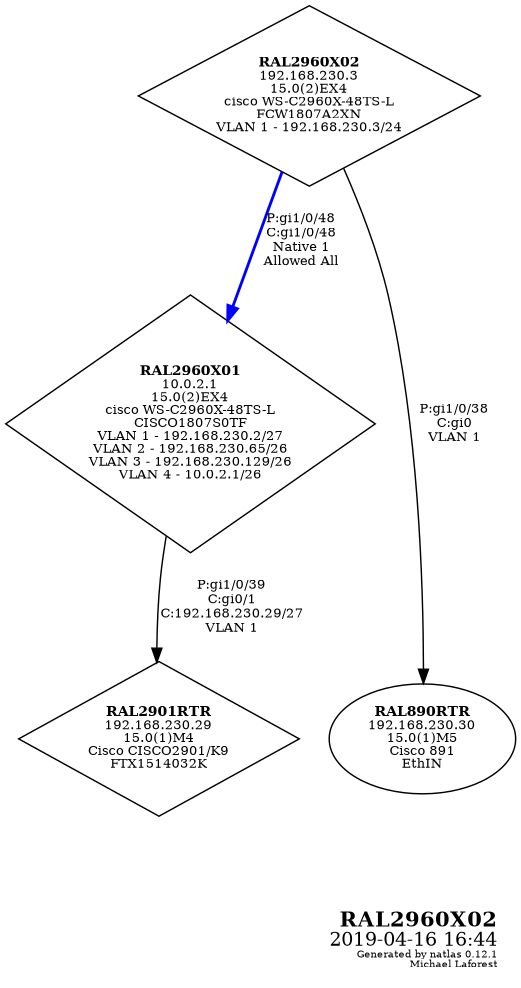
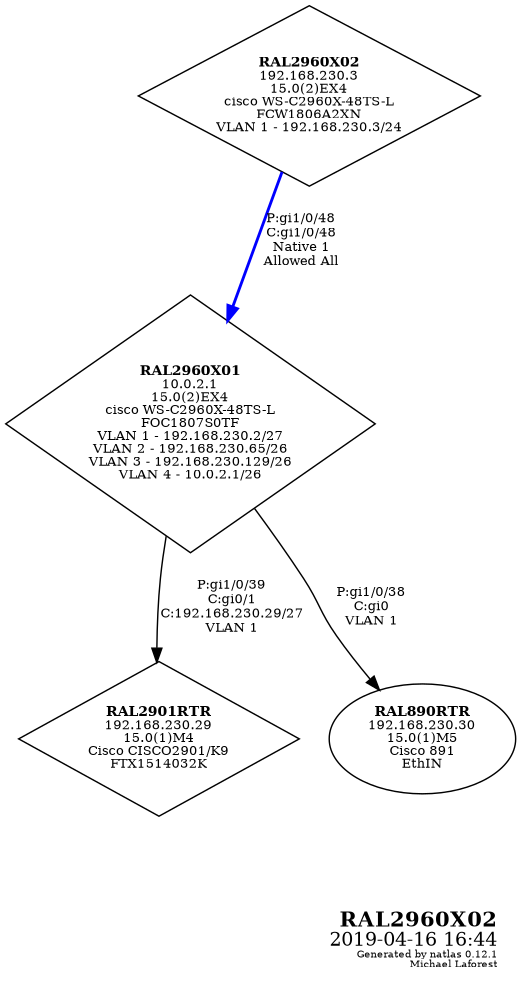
(309, 115) -> (309, 115)
(409, 414) -> (313, 594)
(190, 423) -> (190, 423)
